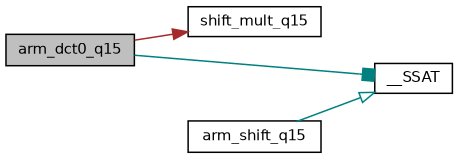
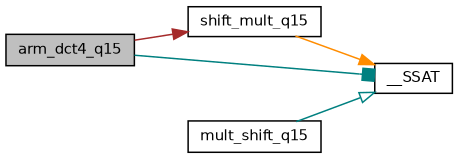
none -> (328, 48)
(70, 50) -> (70, 50)
(255, 137) -> (255, 137)
